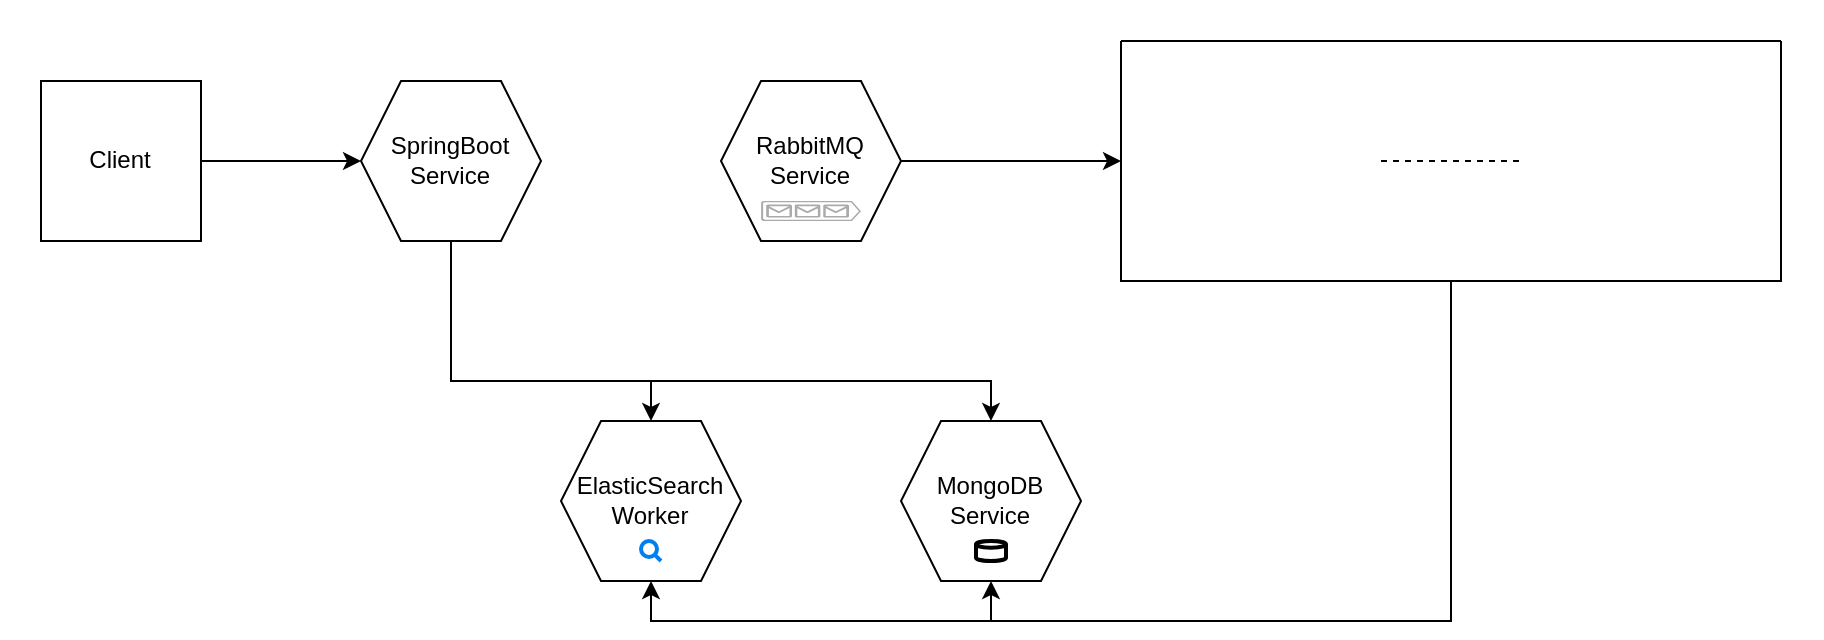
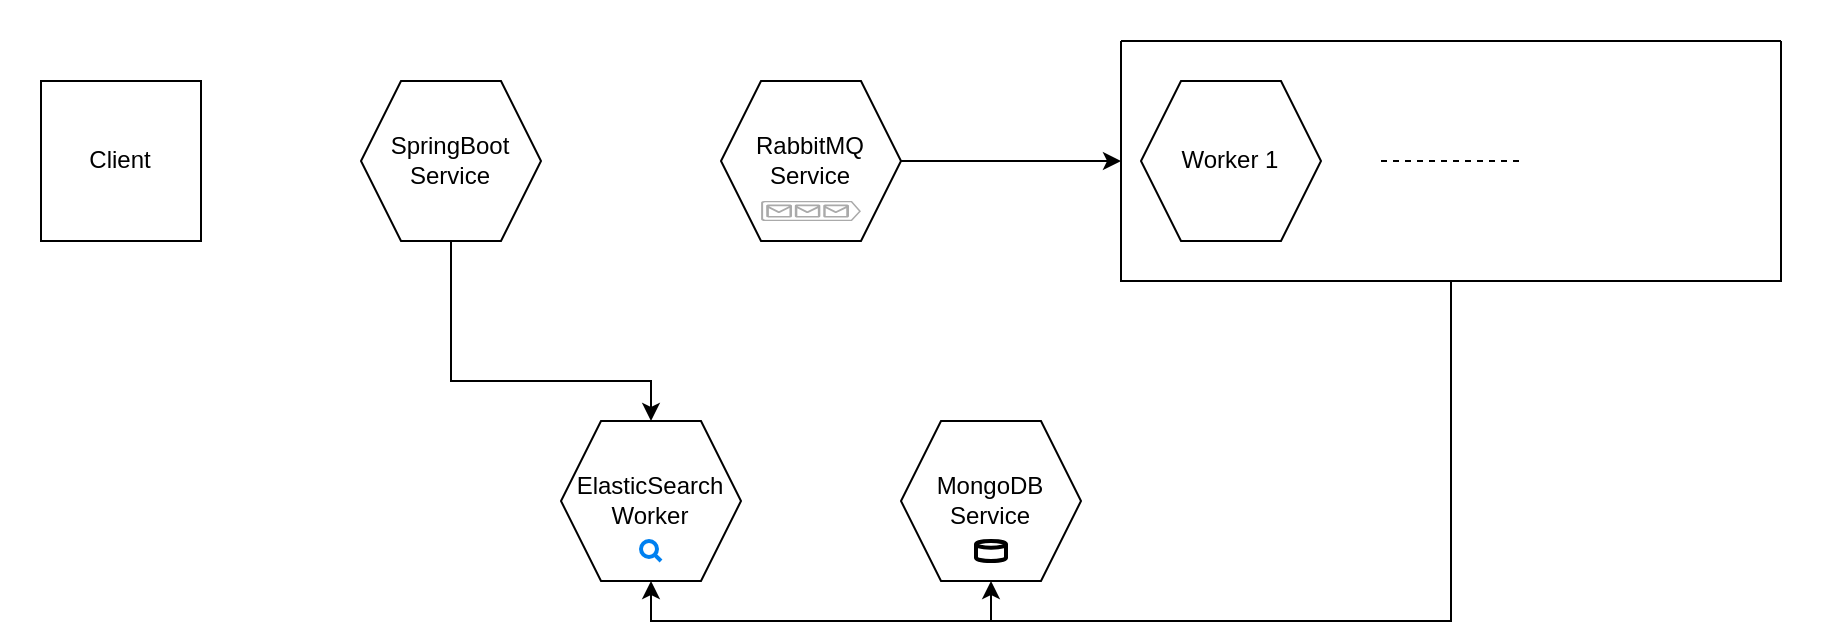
(274, 161) -> none
none -> (1231, 161)
(836, 381) -> none
